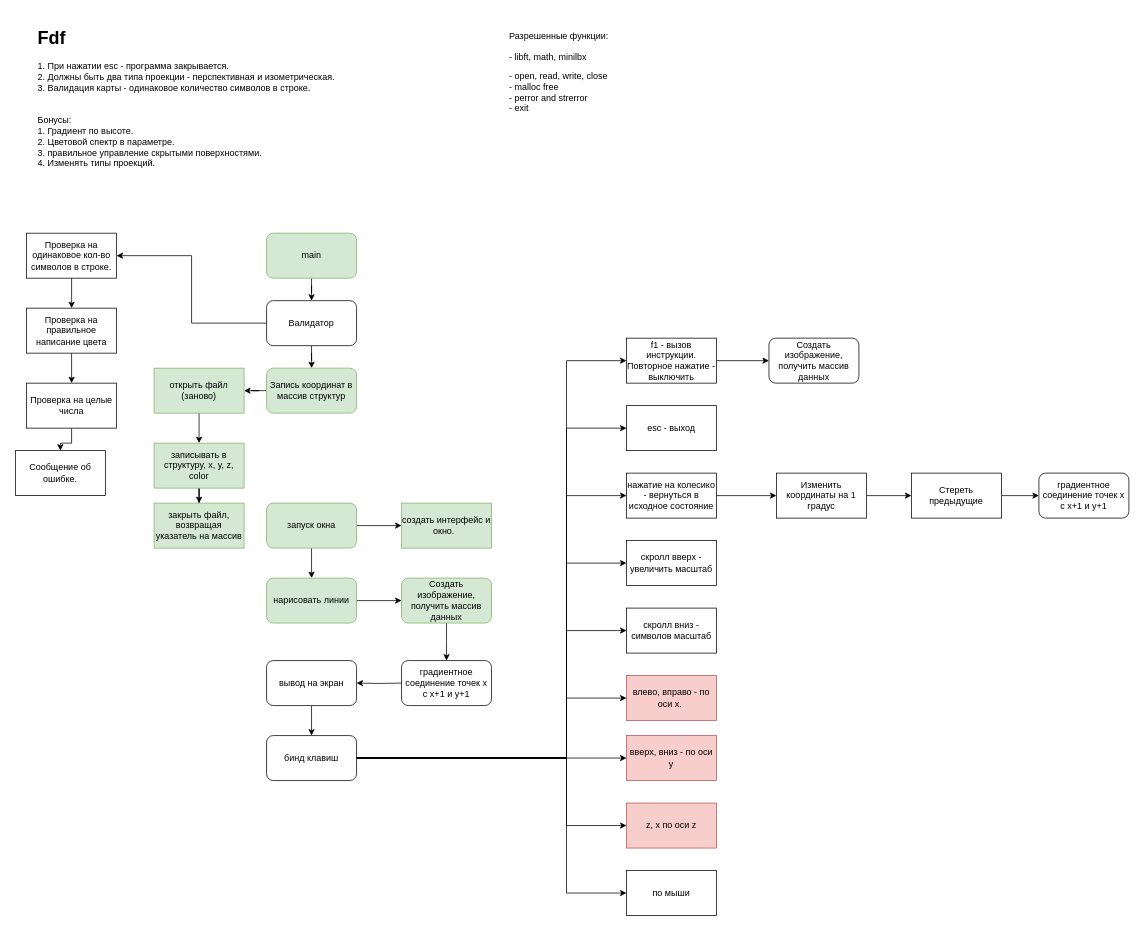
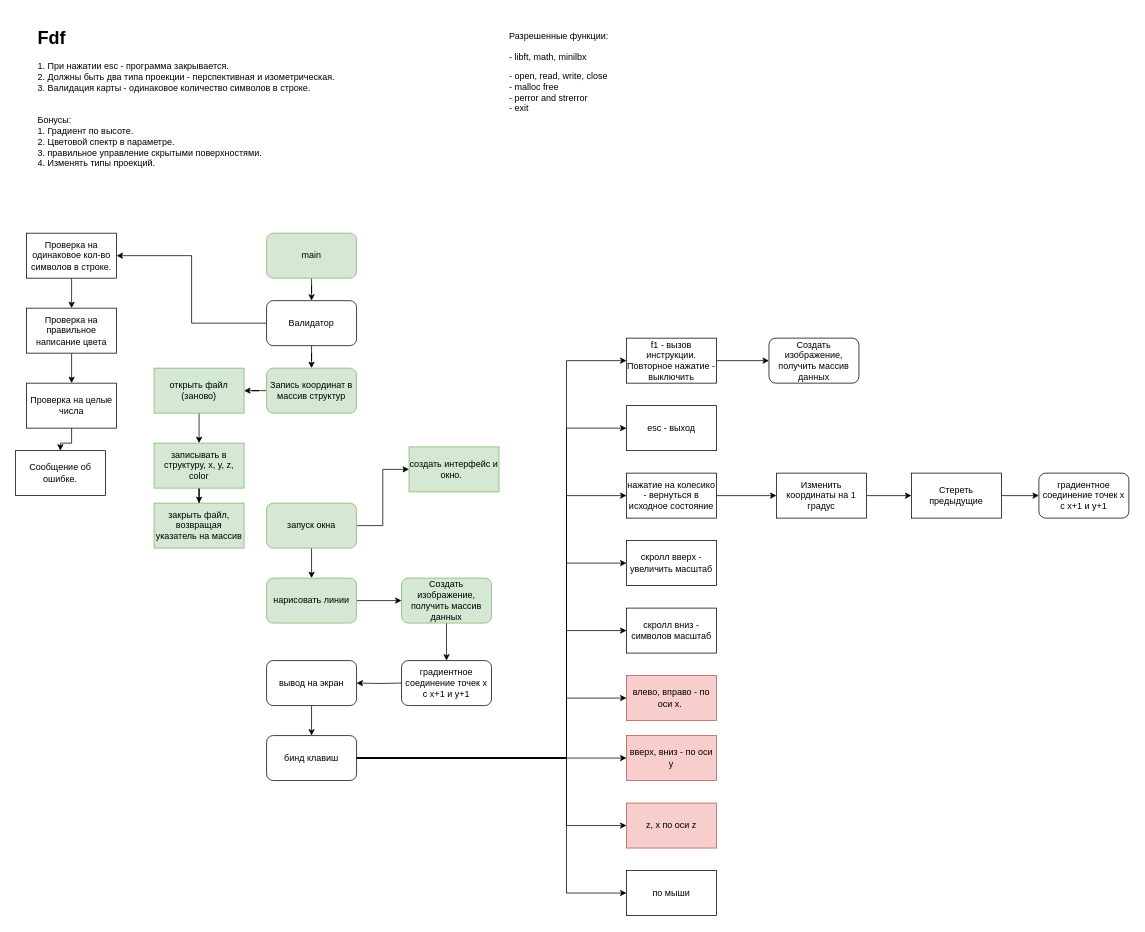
(447, 525) -> (454, 469)
